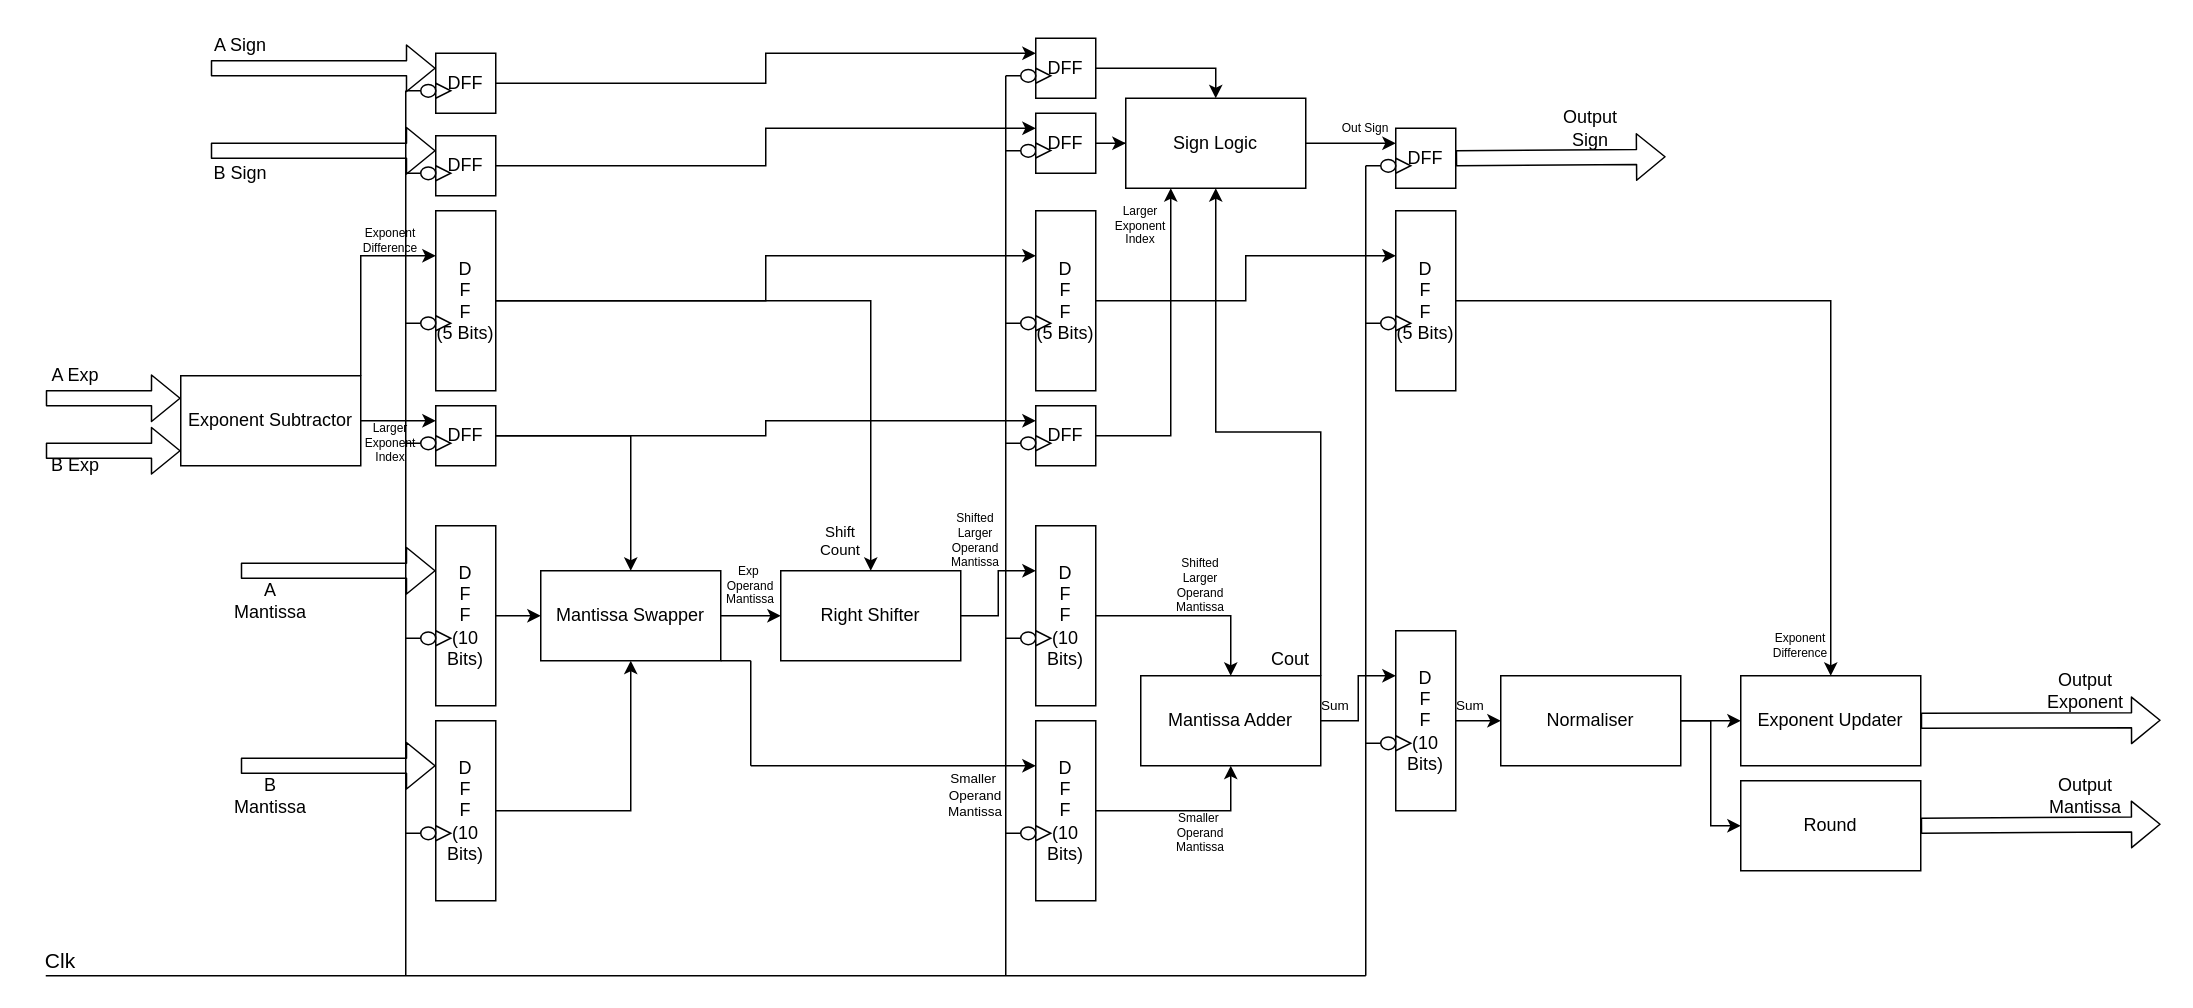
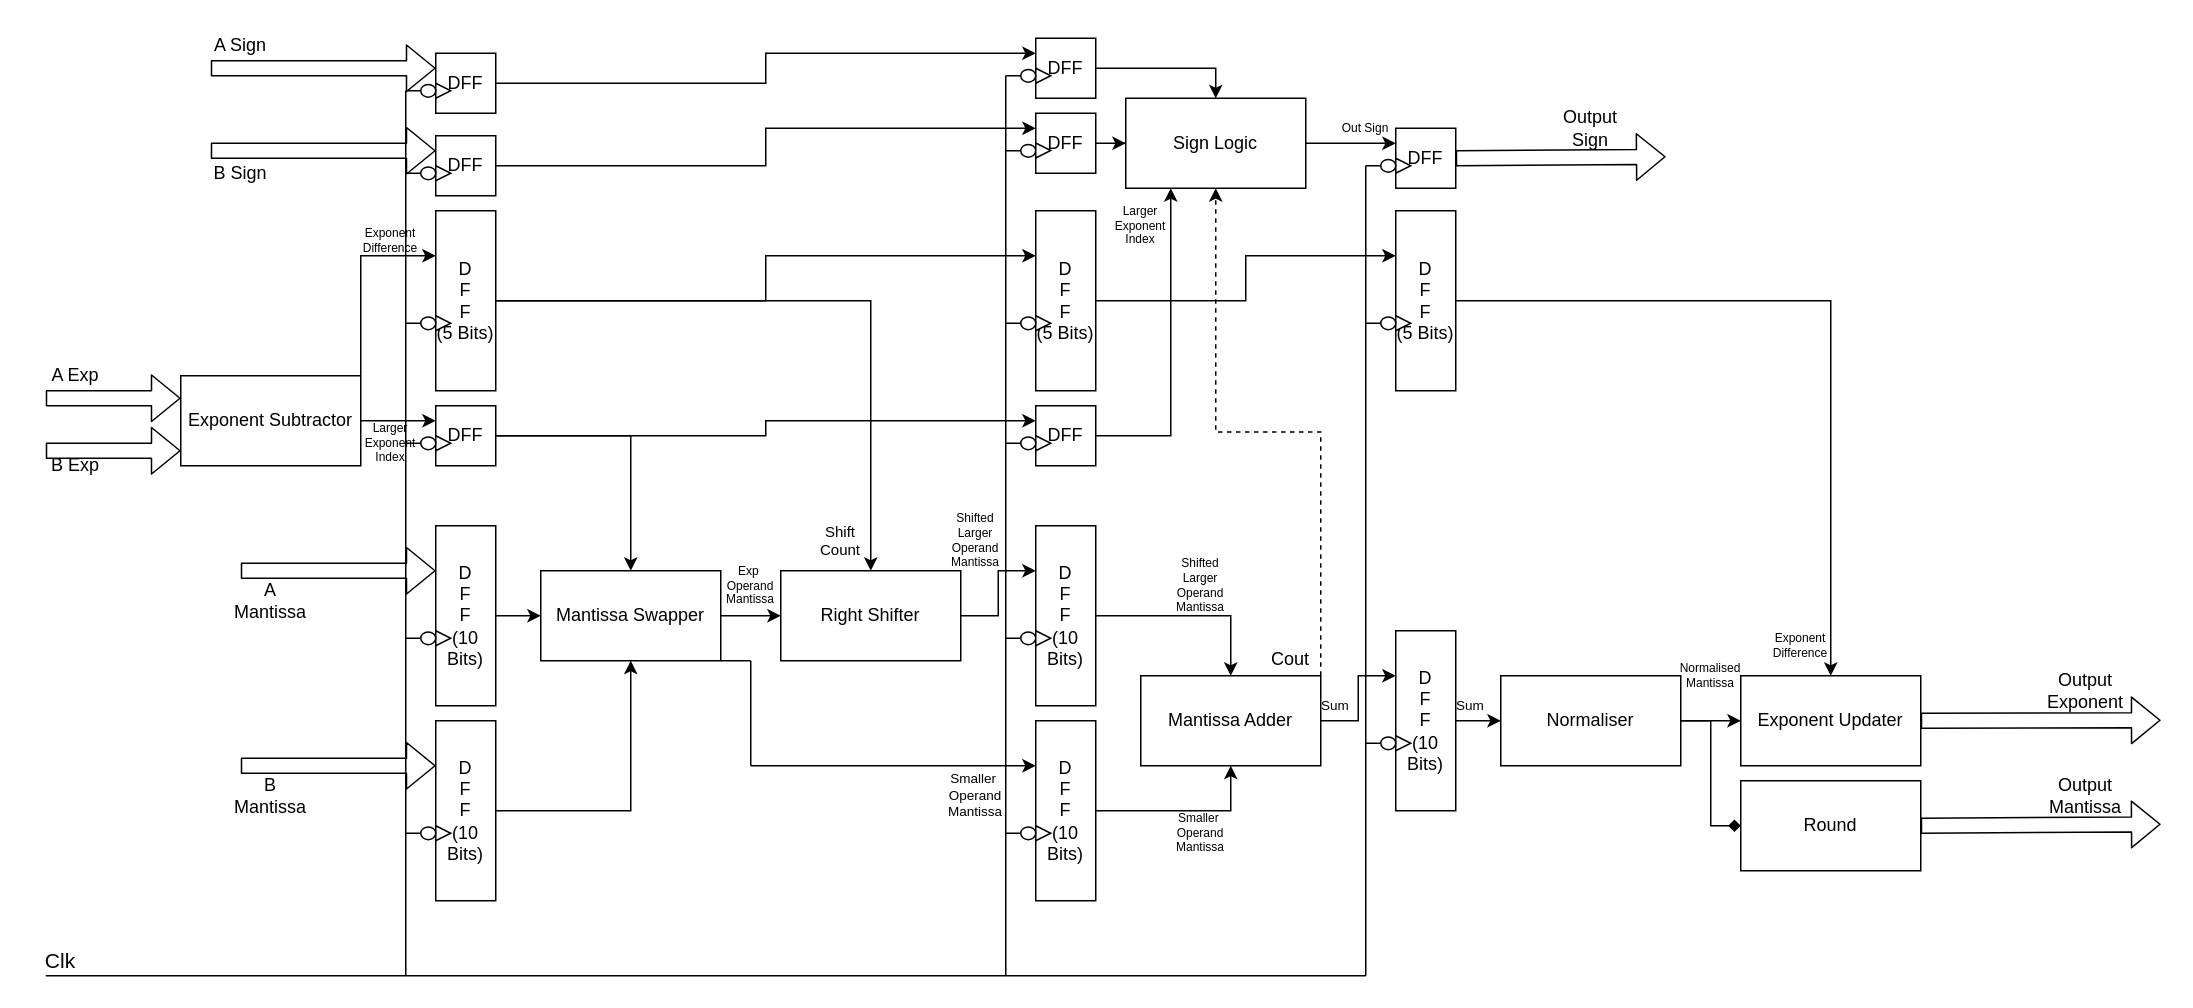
(1271, 432) -> (1271, 432)
none -> (1711, 676)
(1729, 826) -> (1728, 826)
